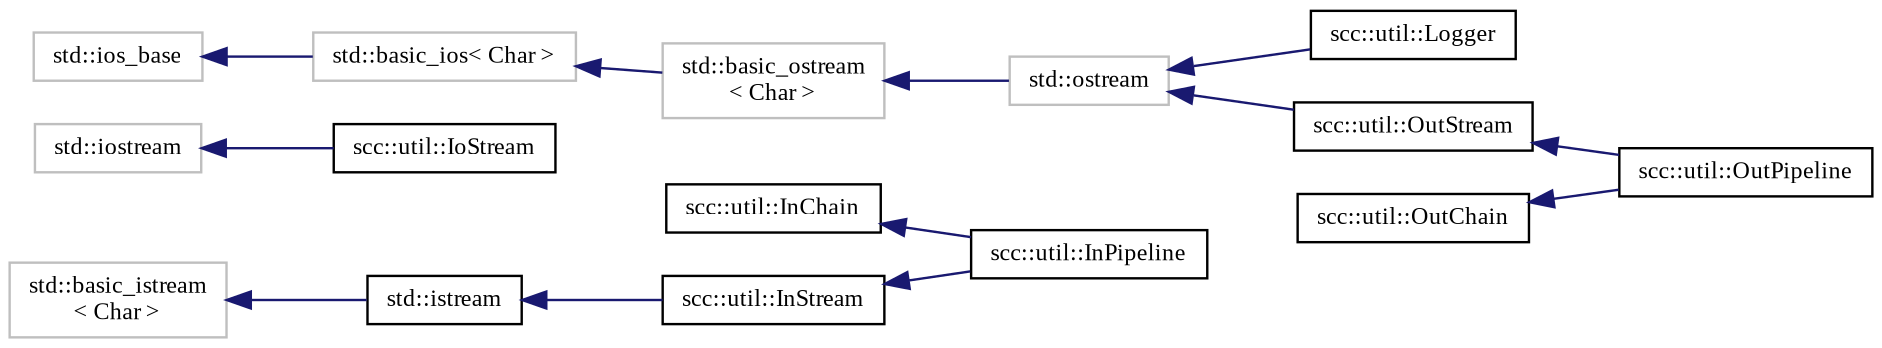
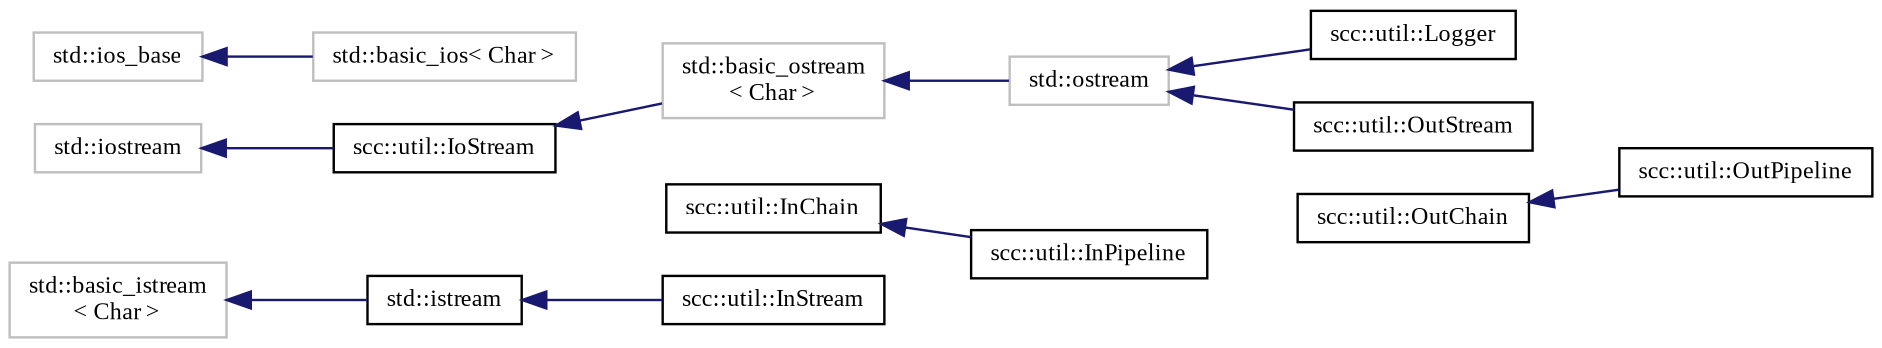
(631, 70) -> (621, 112)
(1588, 151) -> none
(940, 276) -> none
